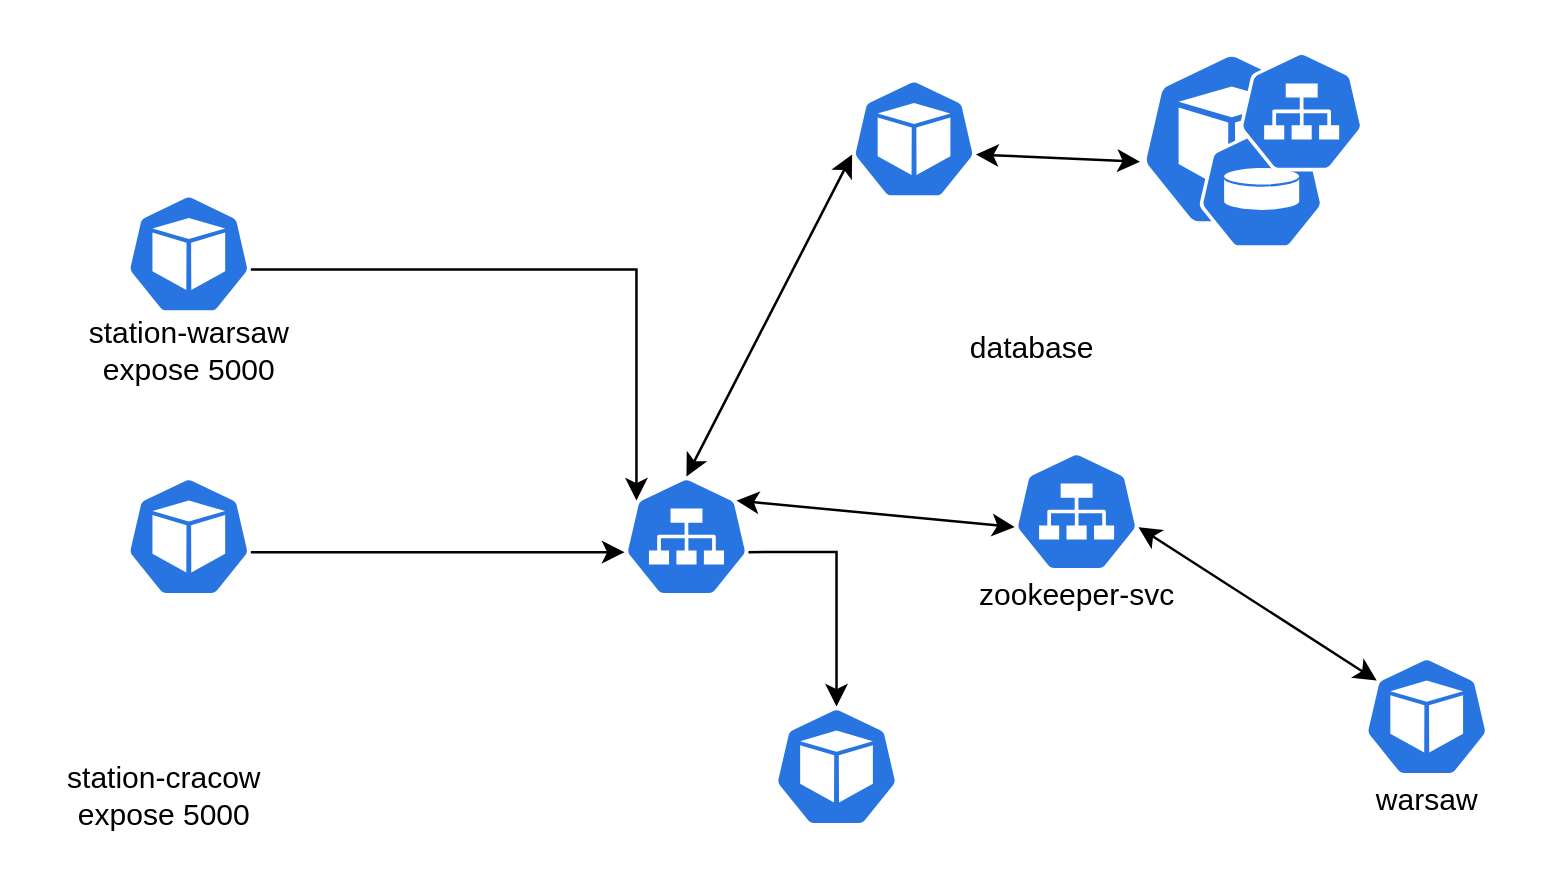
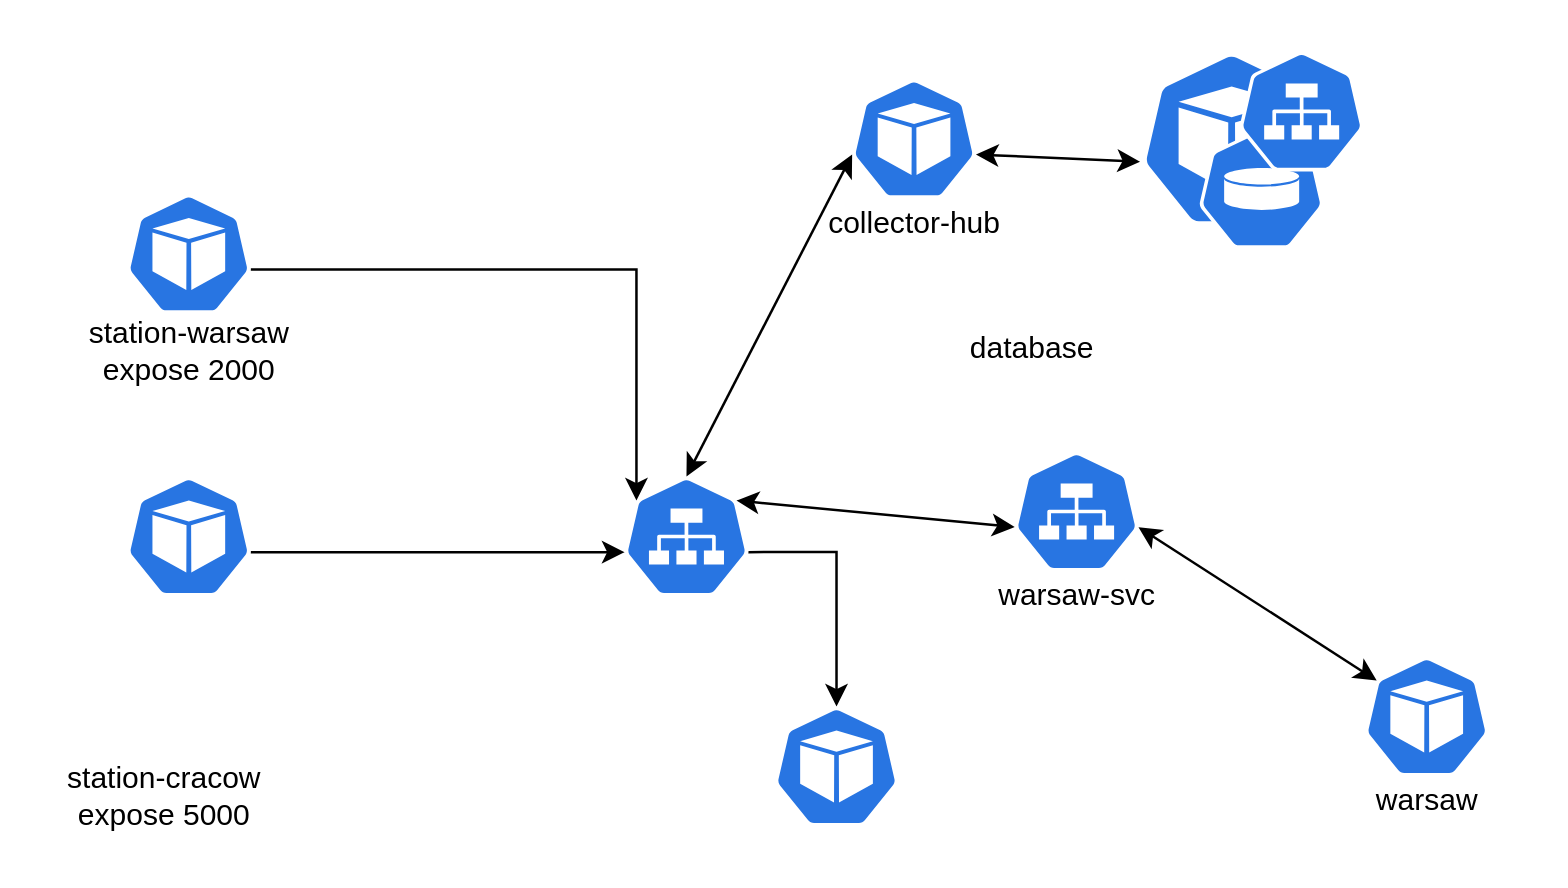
none -> (914, 224)
(190, 351) -> (190, 351)
(1078, 596) -> (1078, 596)
